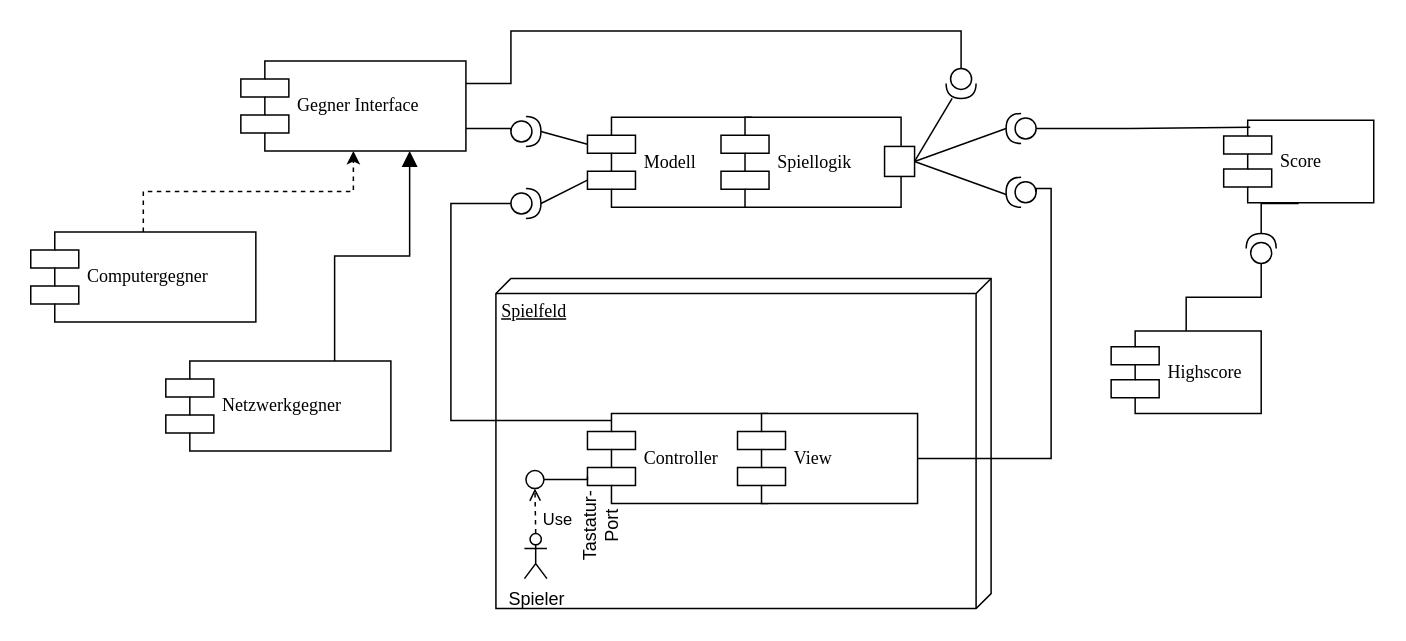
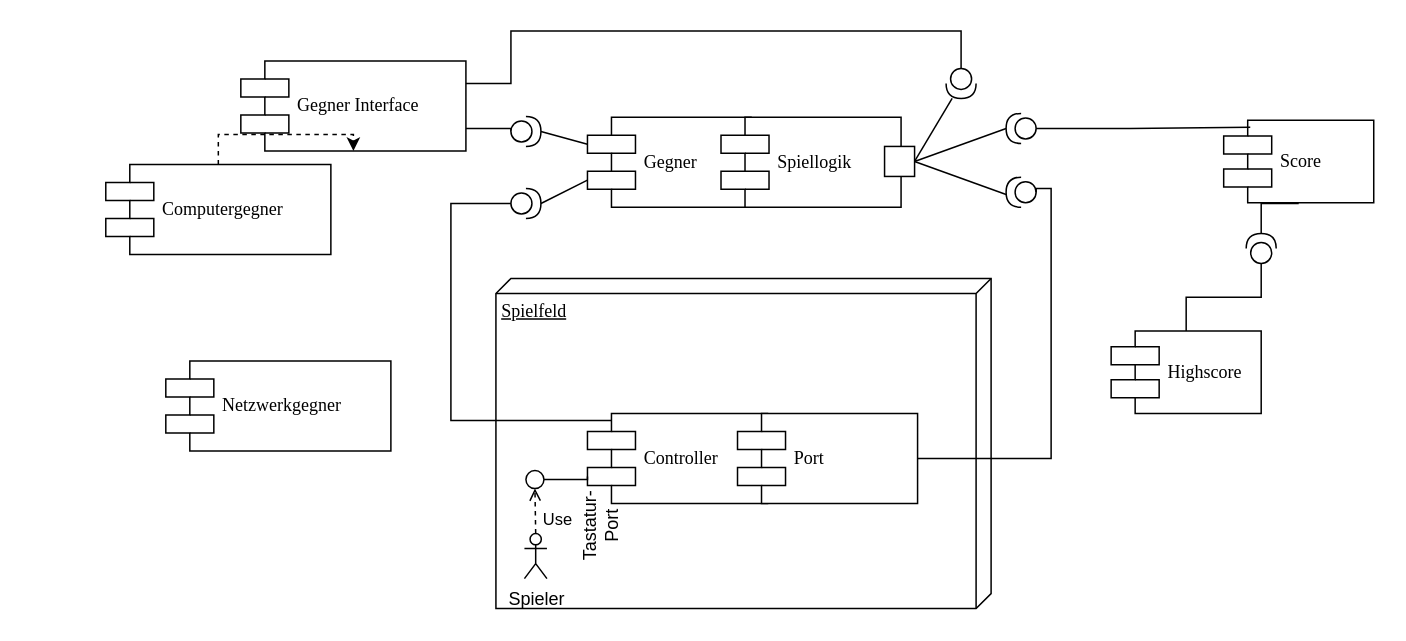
(670, 163) -> (674, 163)
(365, 256) -> none
(143, 277) -> (218, 209)
(812, 458) -> (814, 458)
